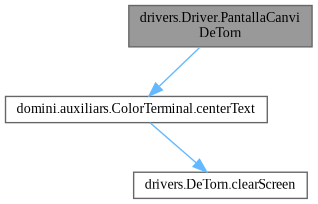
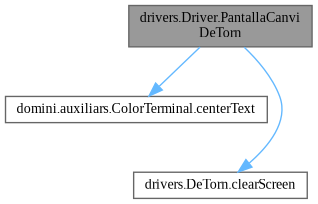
(173, 143) -> (282, 105)
